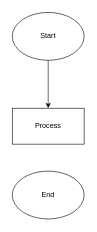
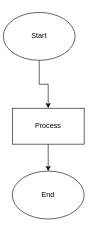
(48, 36) -> (39, 36)
none -> (48, 165)
